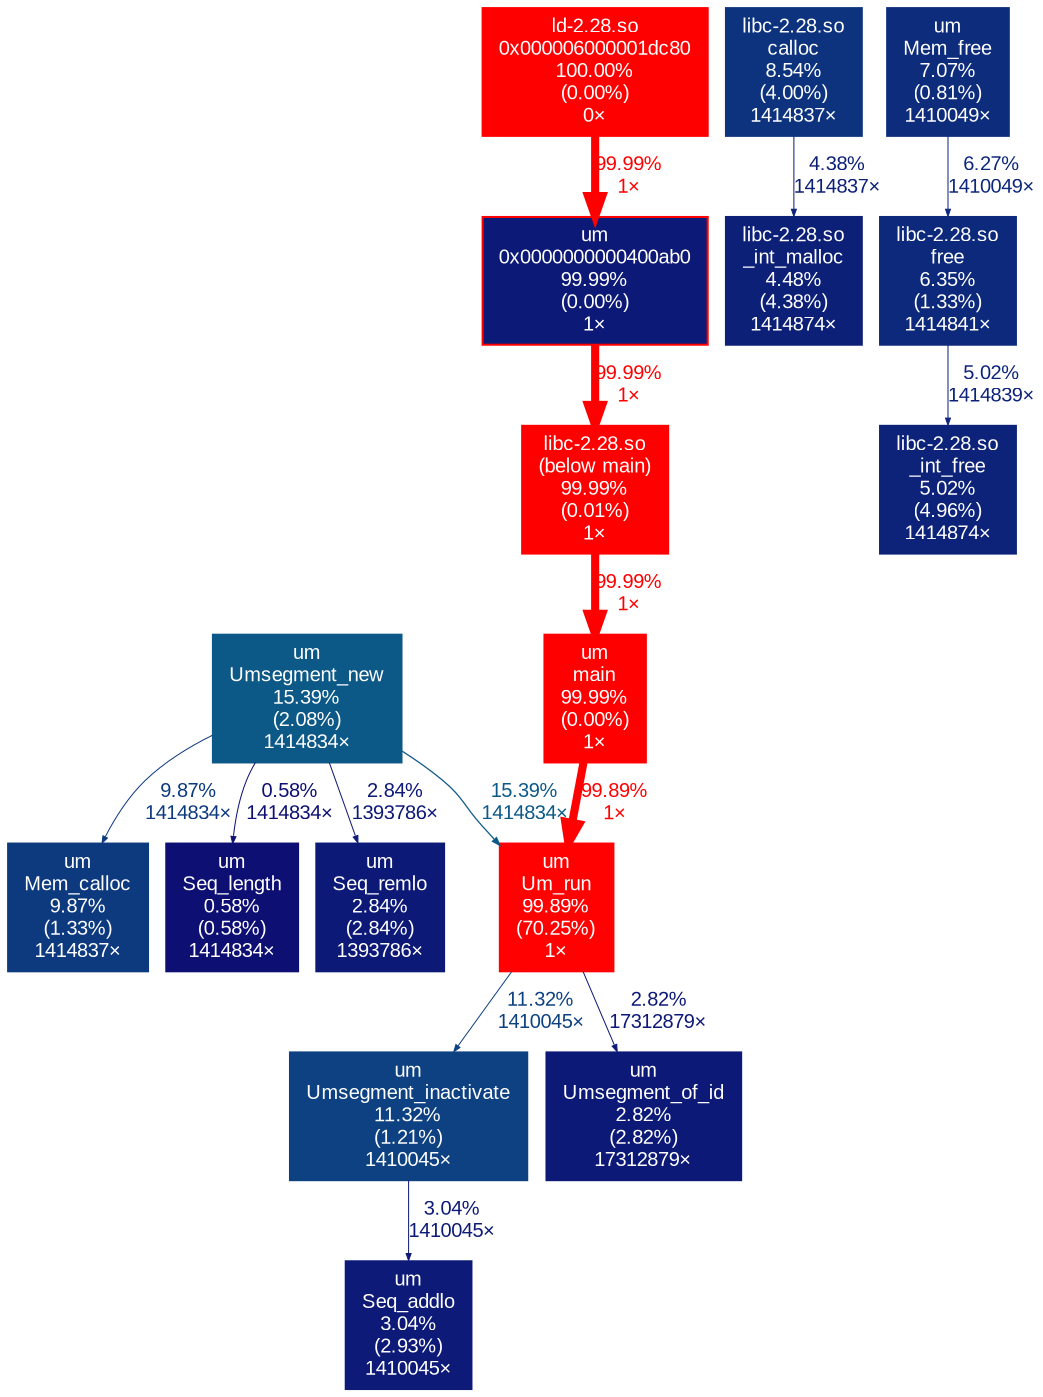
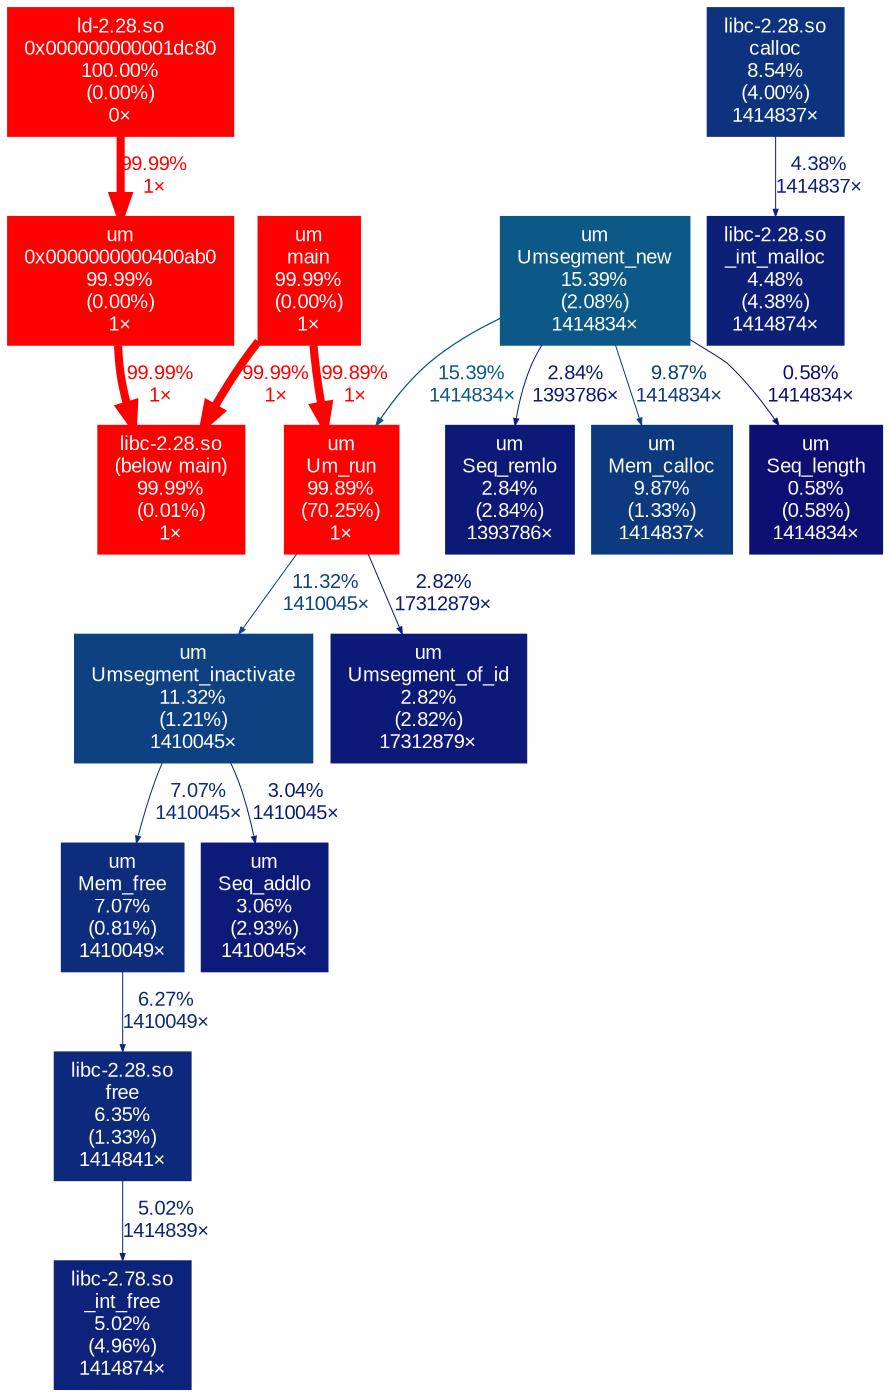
(595, 72) -> (121, 72)
(595, 281) -> (121, 281)
(948, 490) -> (123, 1325)
(595, 584) -> (235, 373)
none -> (149, 799)
(409, 1325) -> (265, 907)
